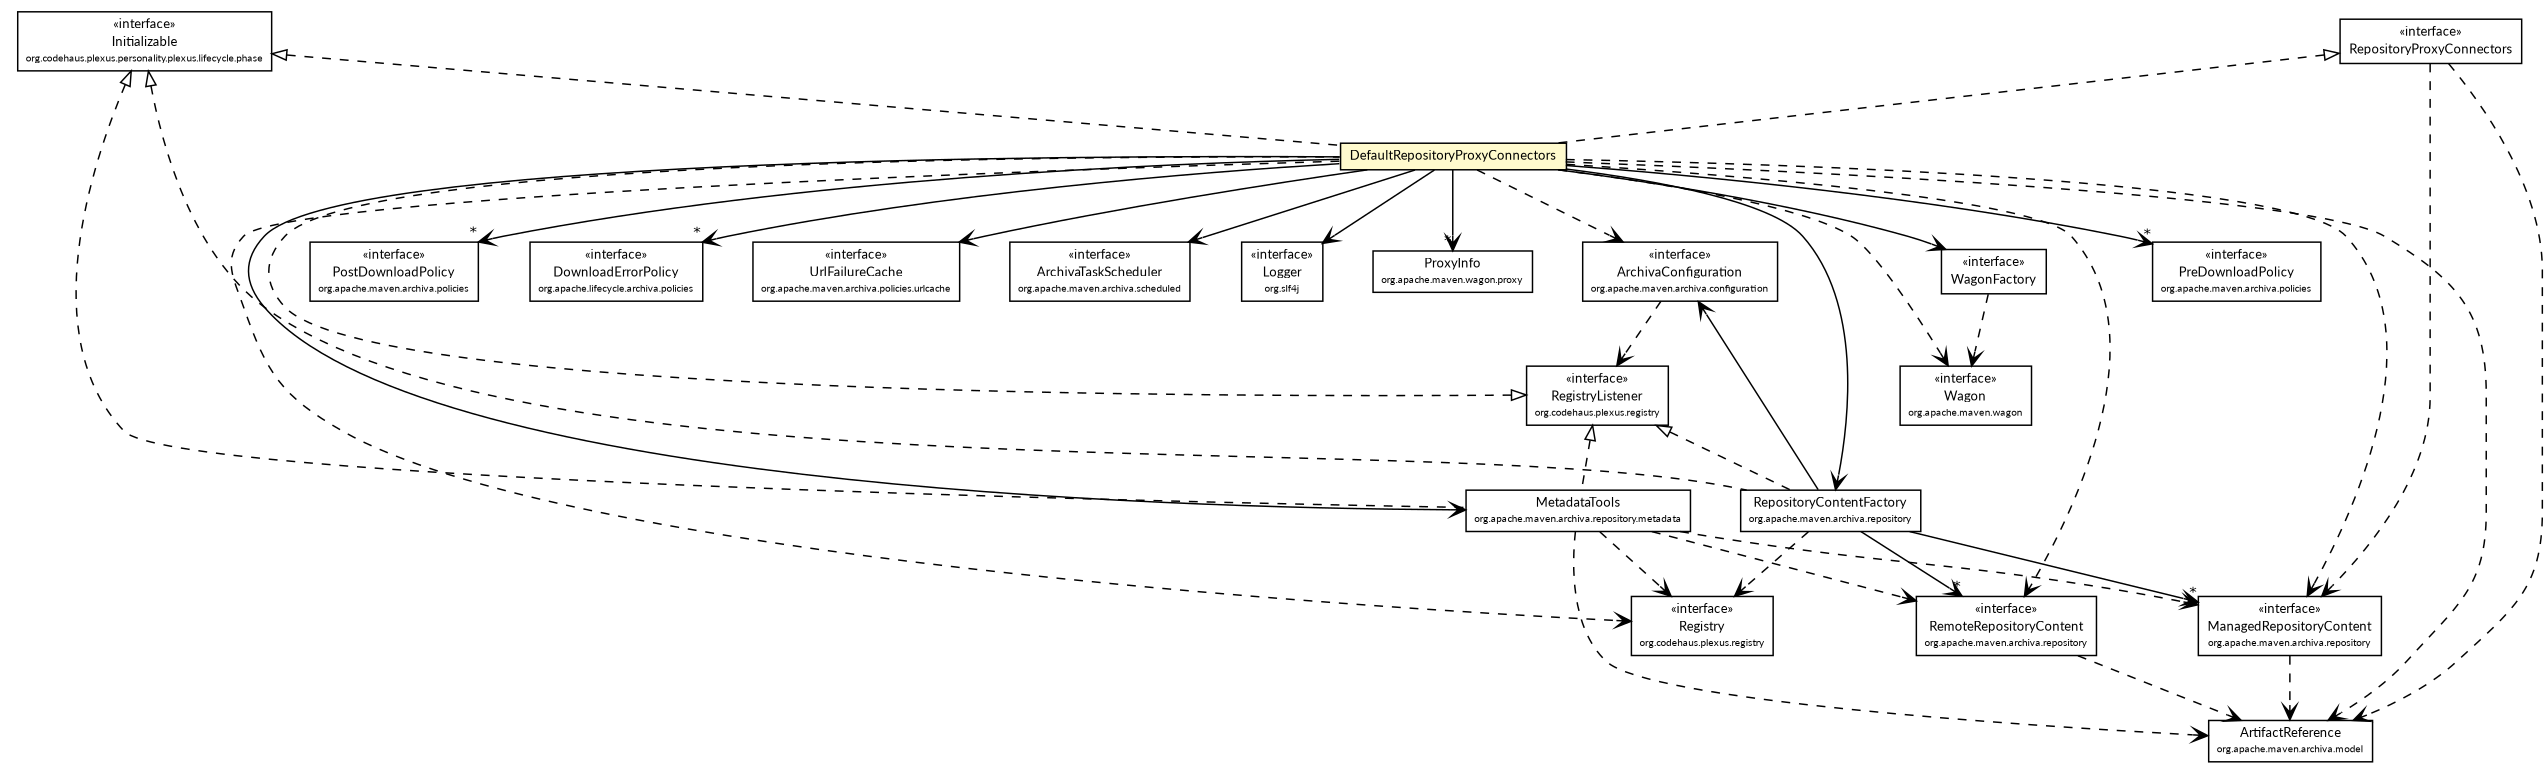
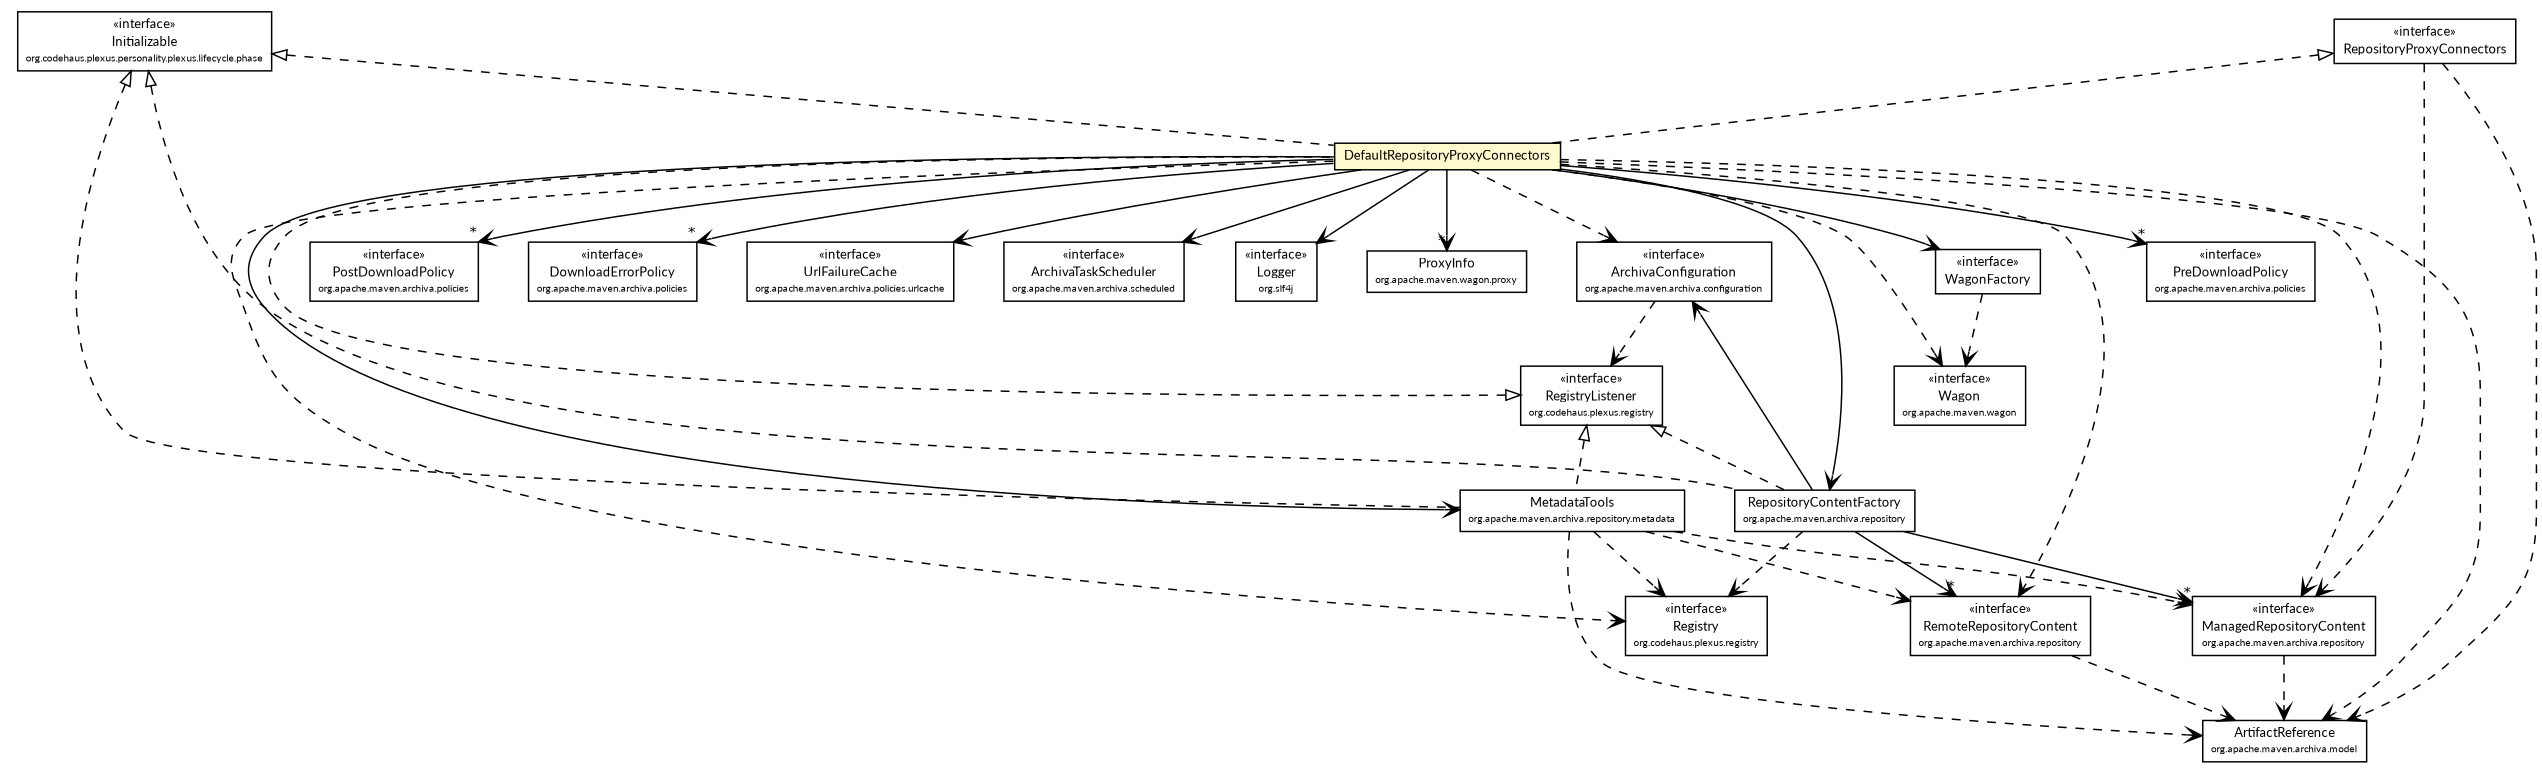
(616, 289) -> (613, 289)
